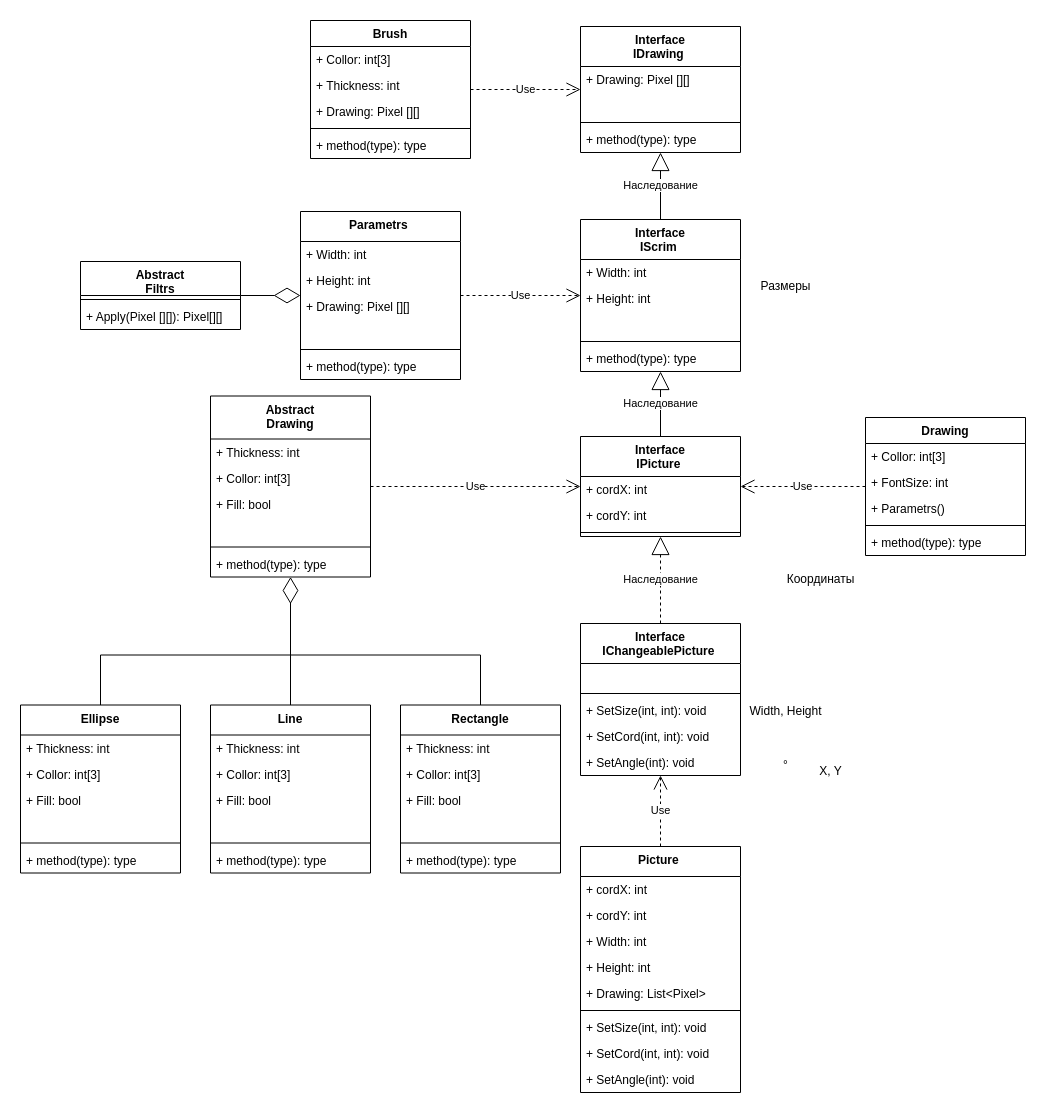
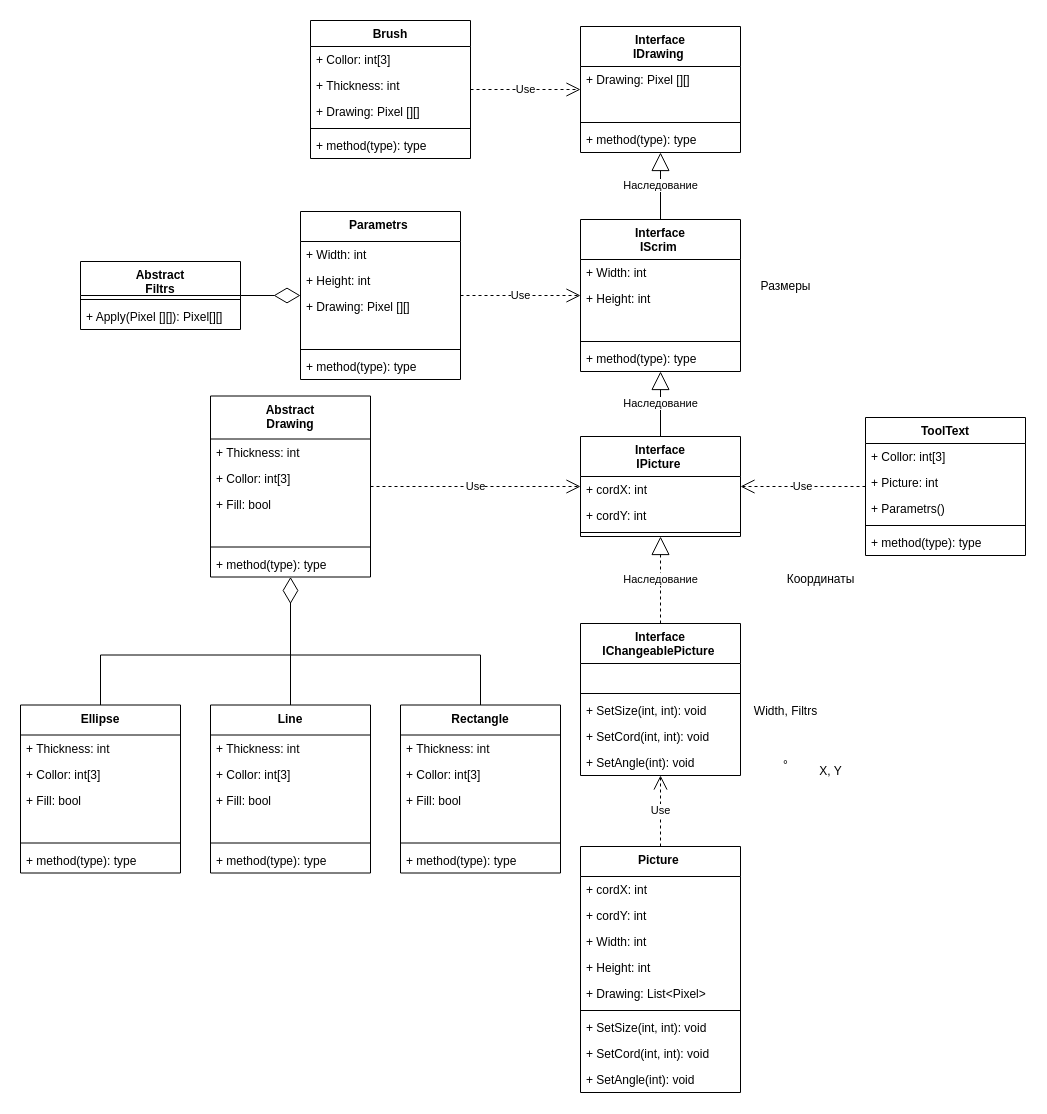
(945, 431) -> (945, 431)
(914, 483) -> (910, 483)
(786, 712) -> (786, 712)
